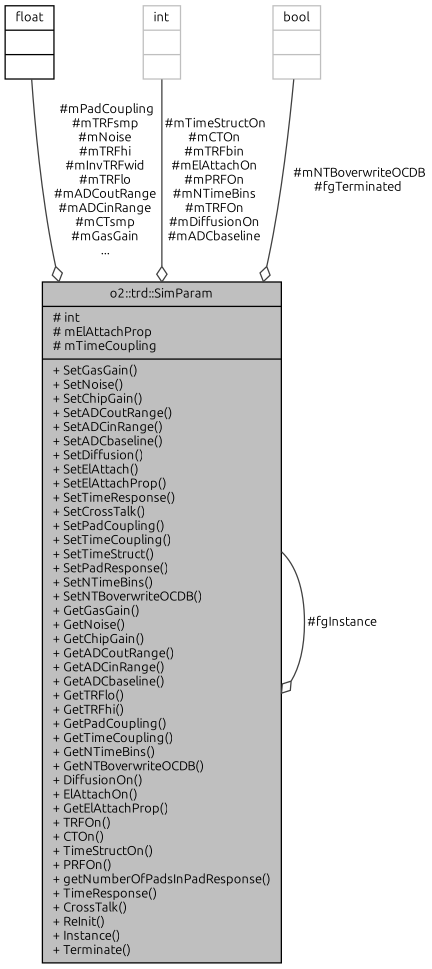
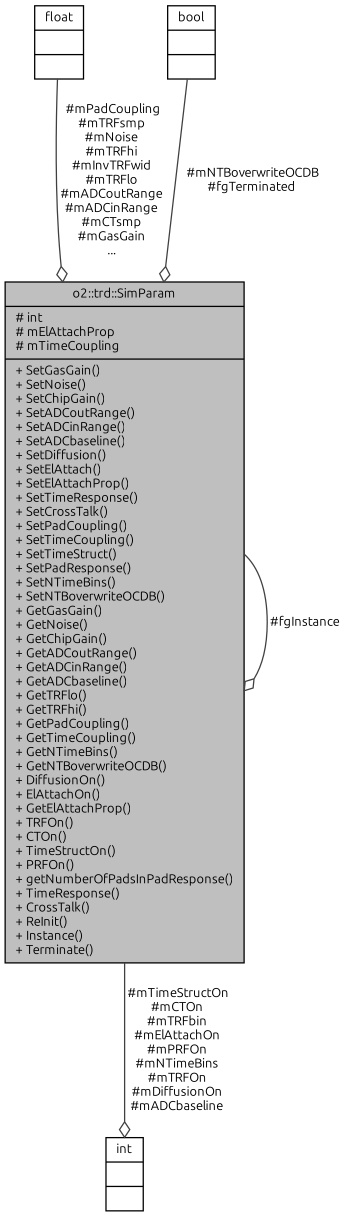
(162, 42) -> (125, 1174)
(297, 42) -> (191, 42)
(162, 173) -> (125, 1042)
